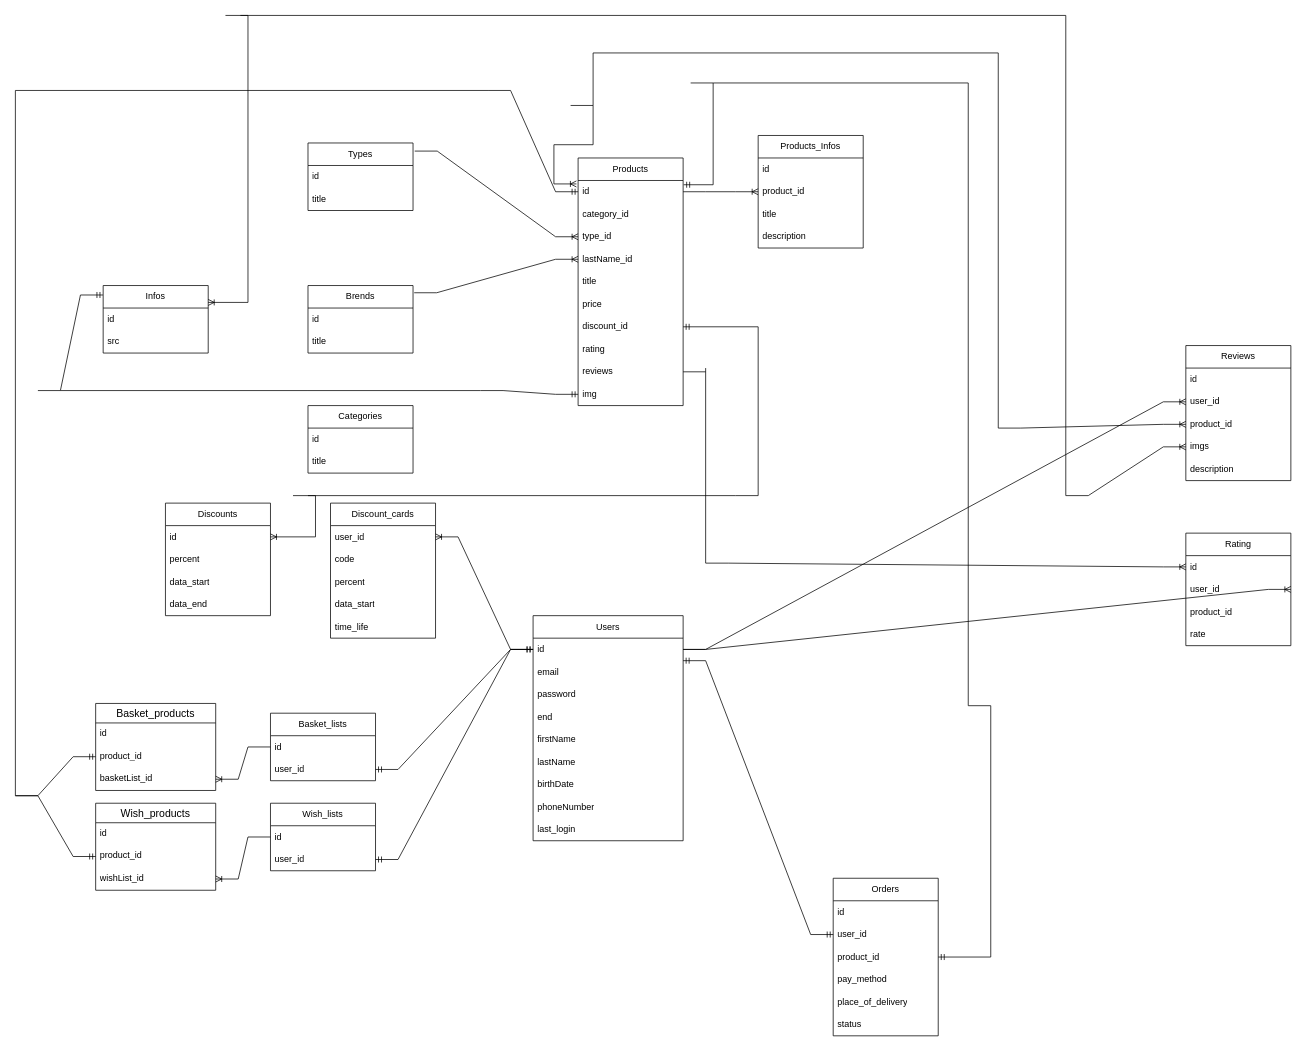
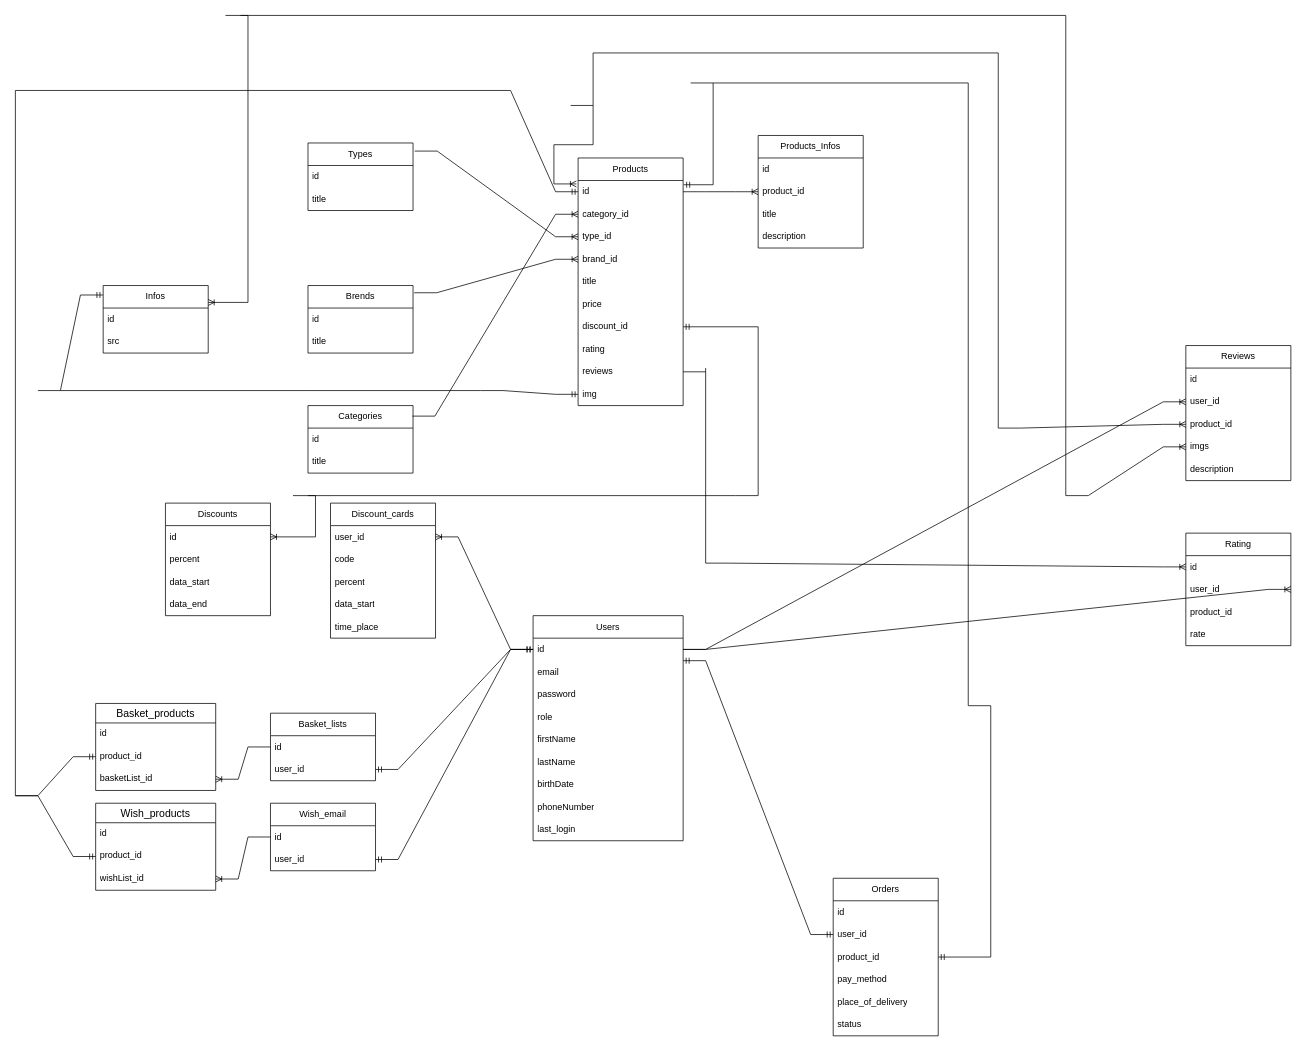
(608, 259) -> (601, 259)
none -> (499, 308)
(354, 627) -> (358, 627)
(545, 717) -> (546, 717)
(323, 814) -> (323, 814)
